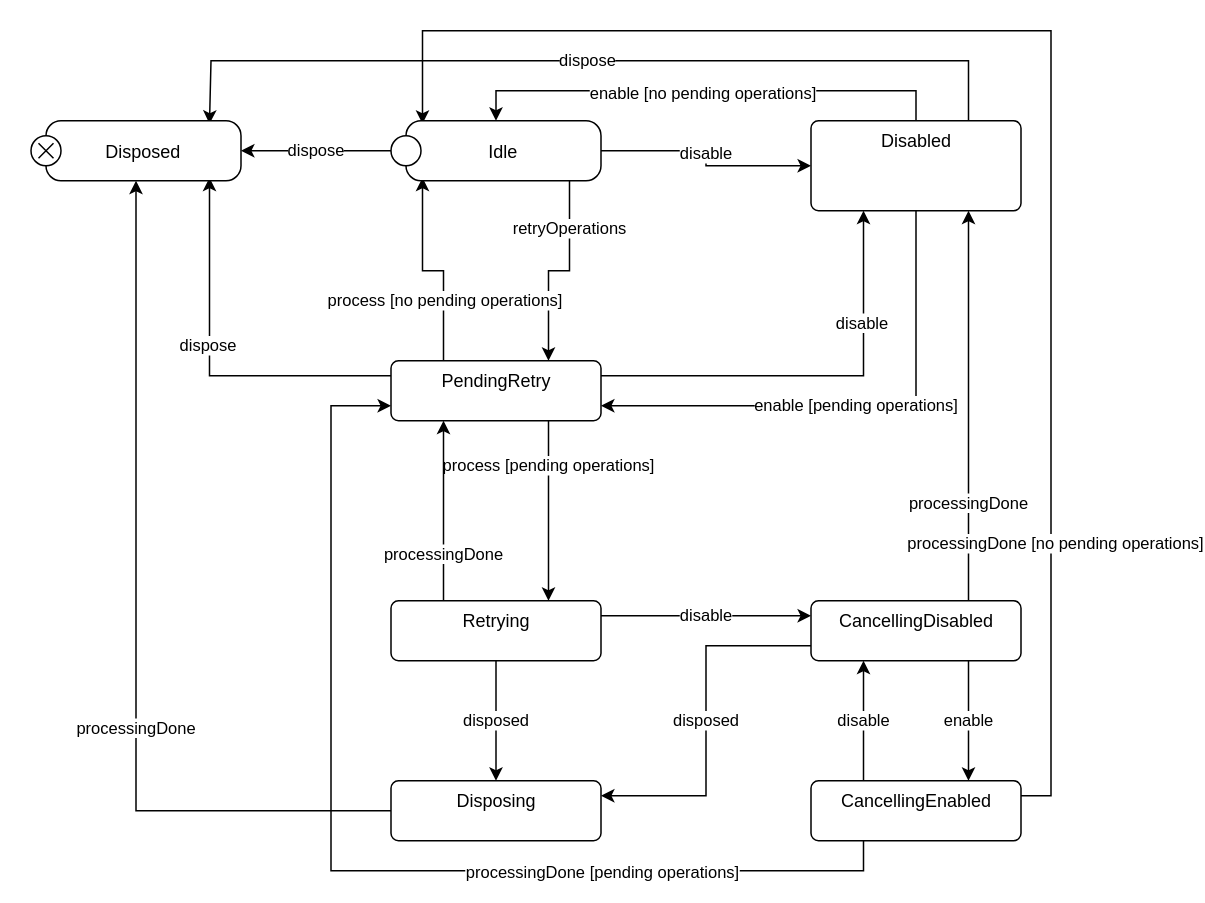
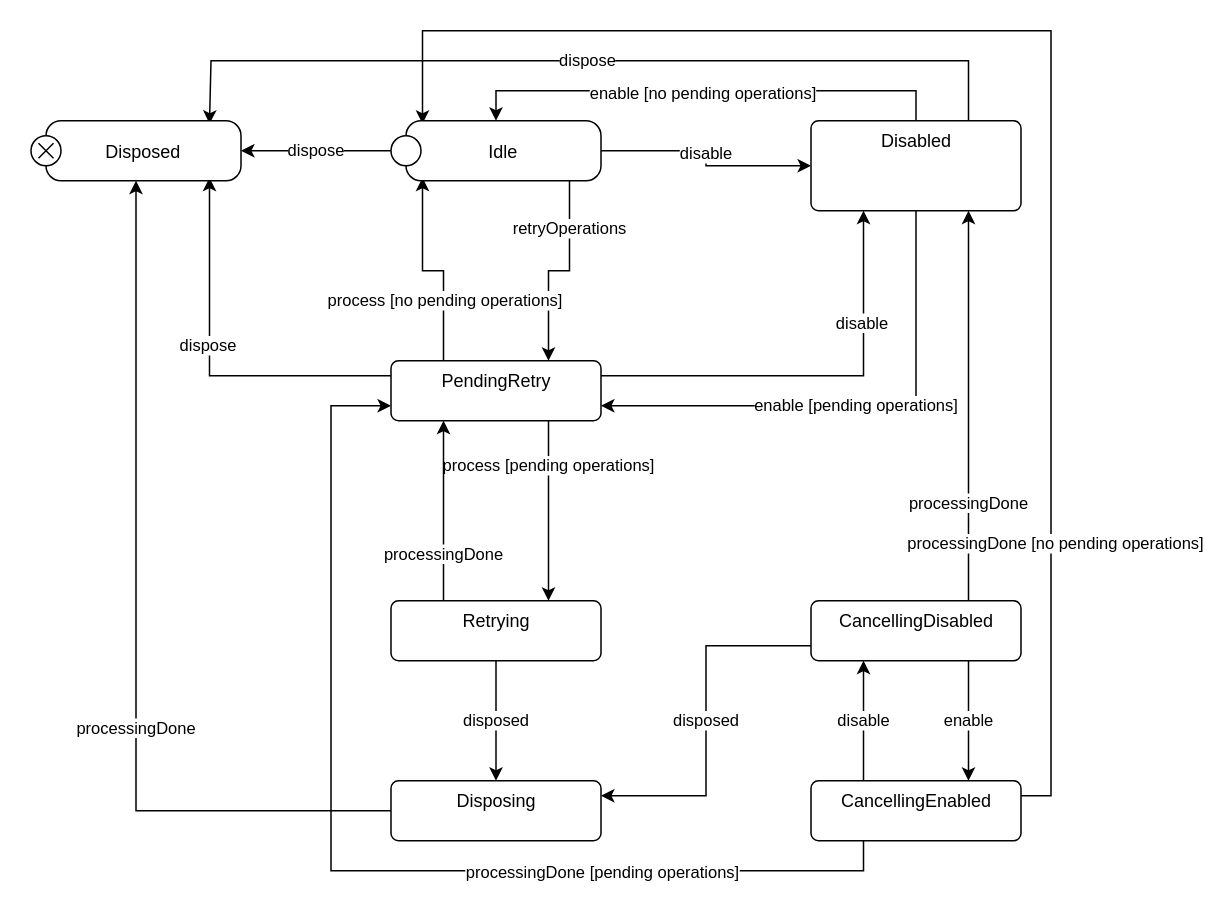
(701, 616) -> none
